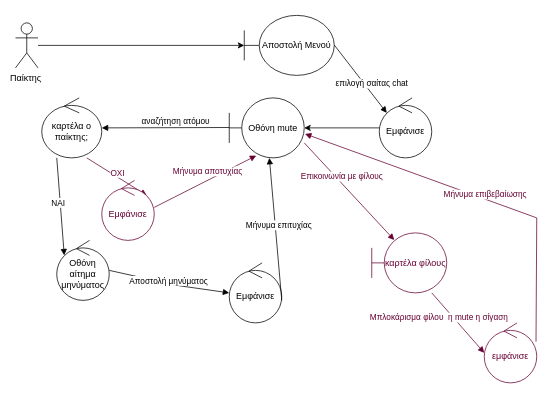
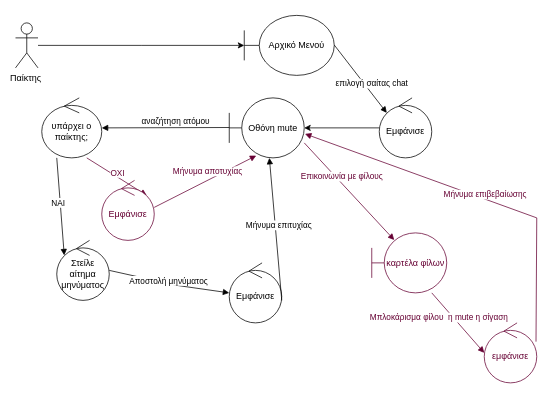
(297, 45) -> (297, 45)
(72, 132) -> (72, 132)
(416, 263) -> (416, 263)
(83, 274) -> (83, 274)
